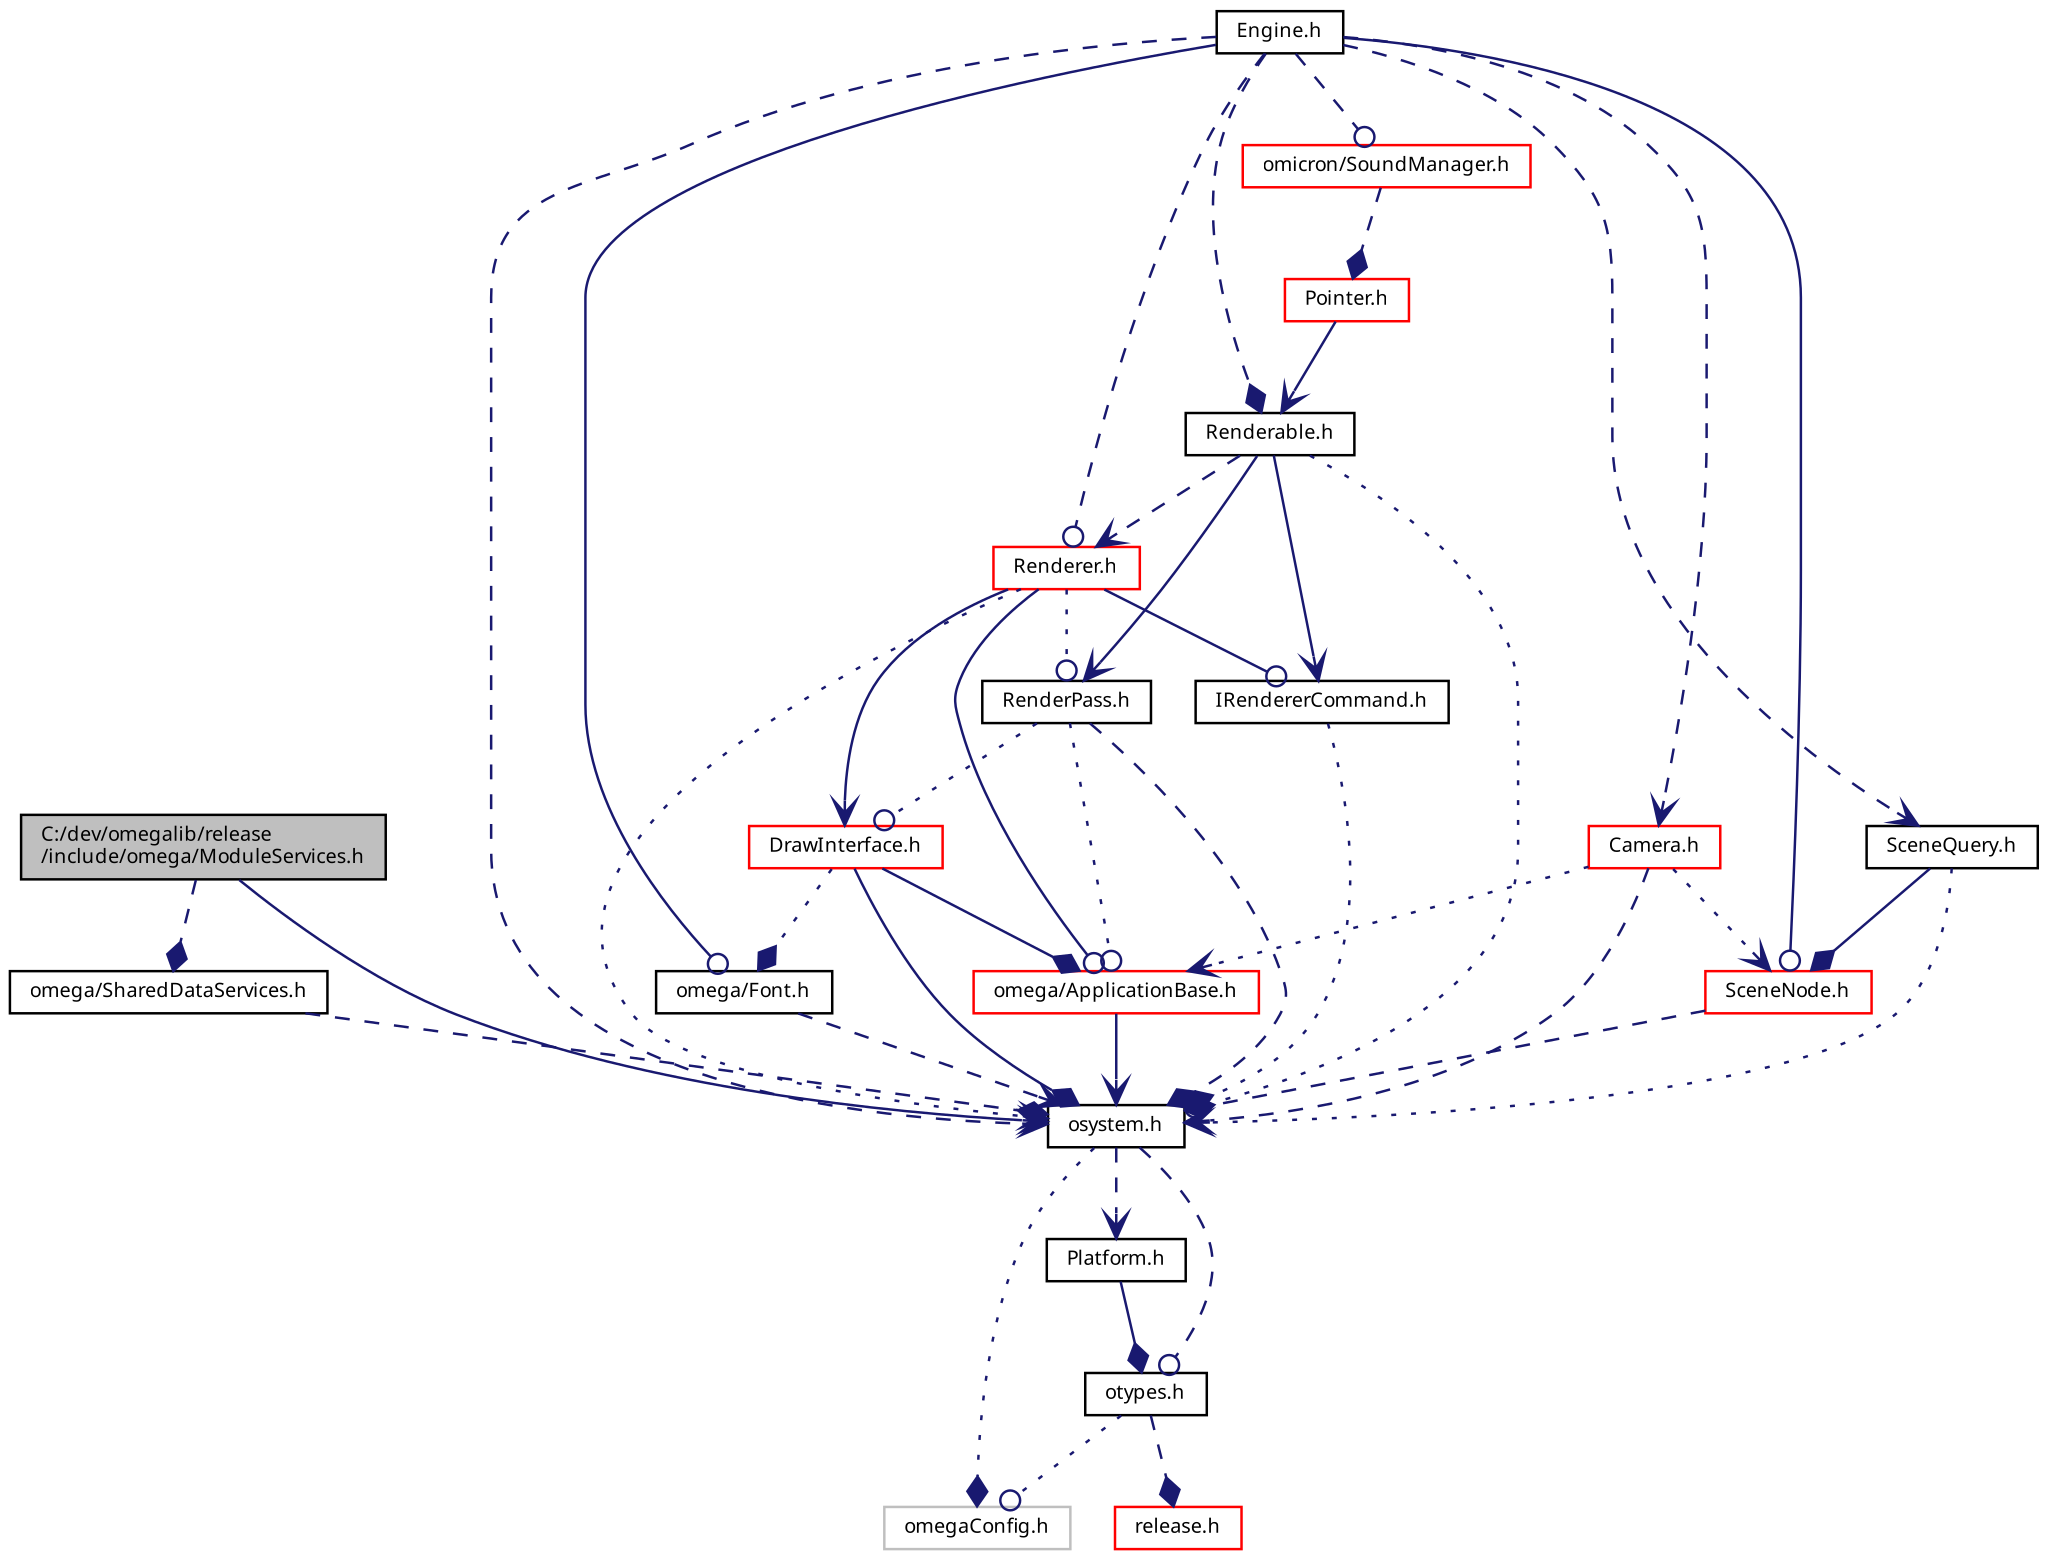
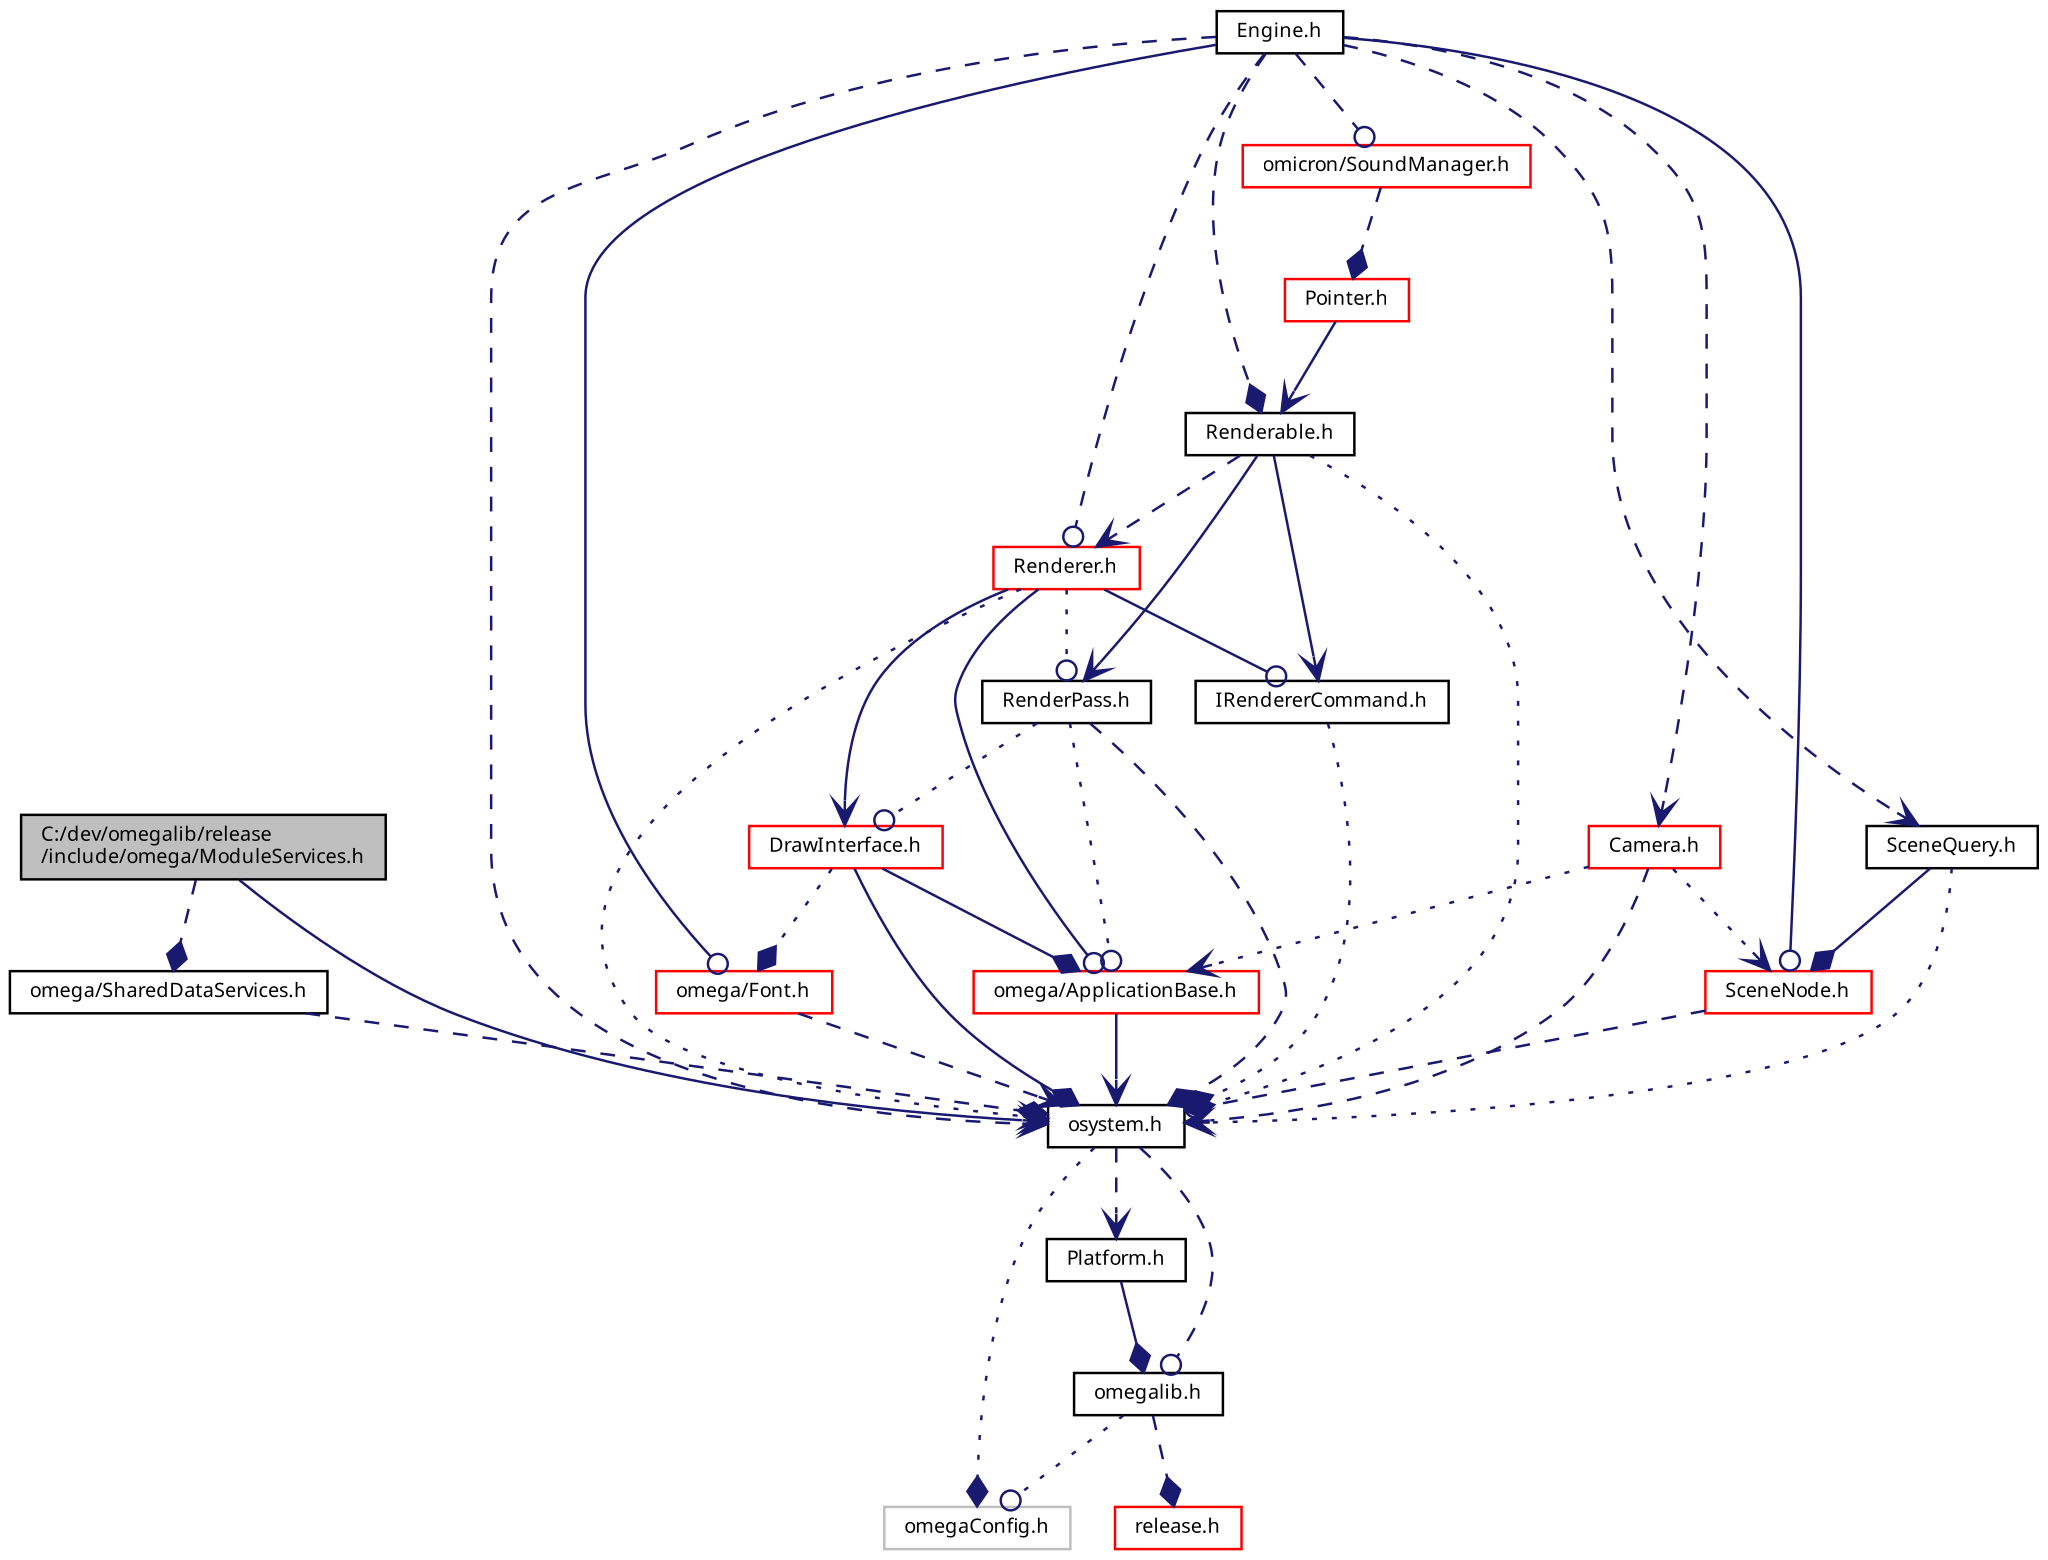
(744, 992) -> (744, 992)
(1146, 1394) -> (1148, 1394)
